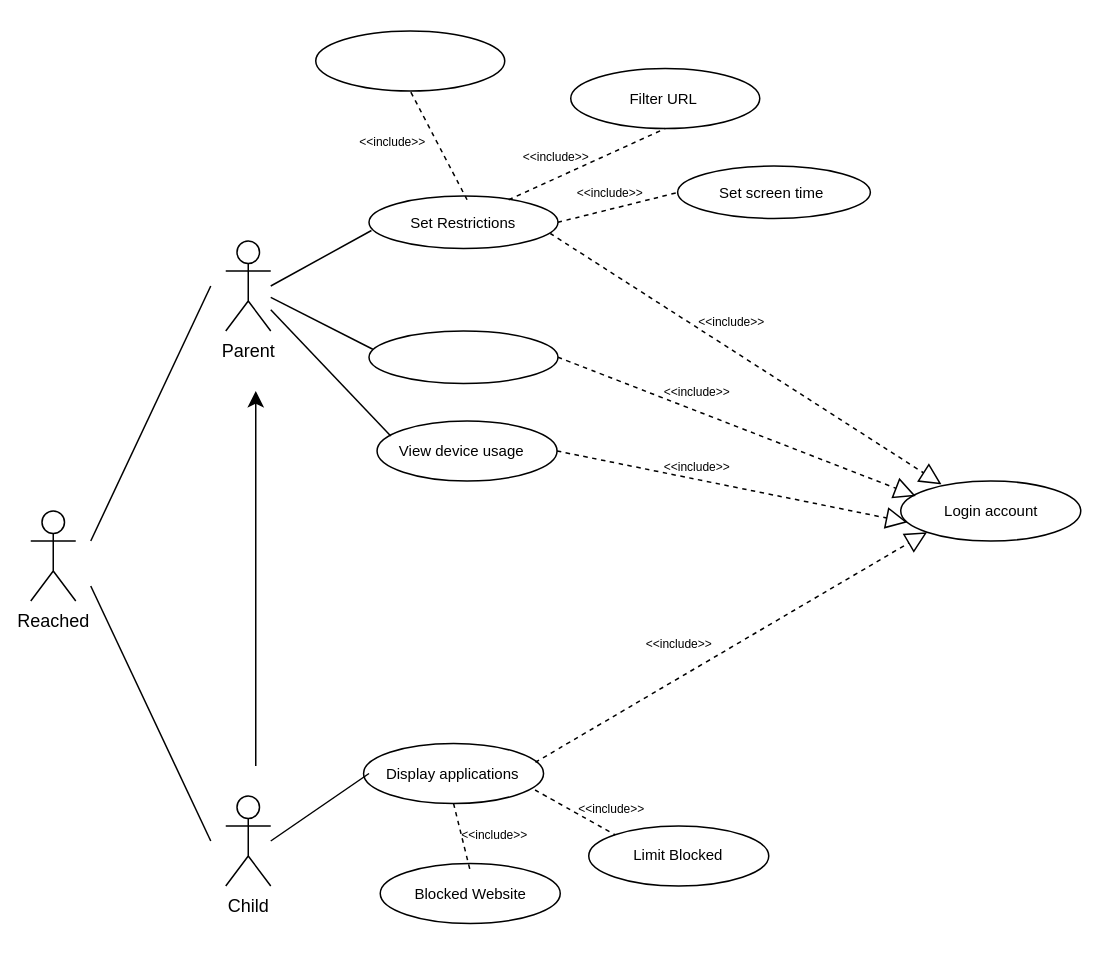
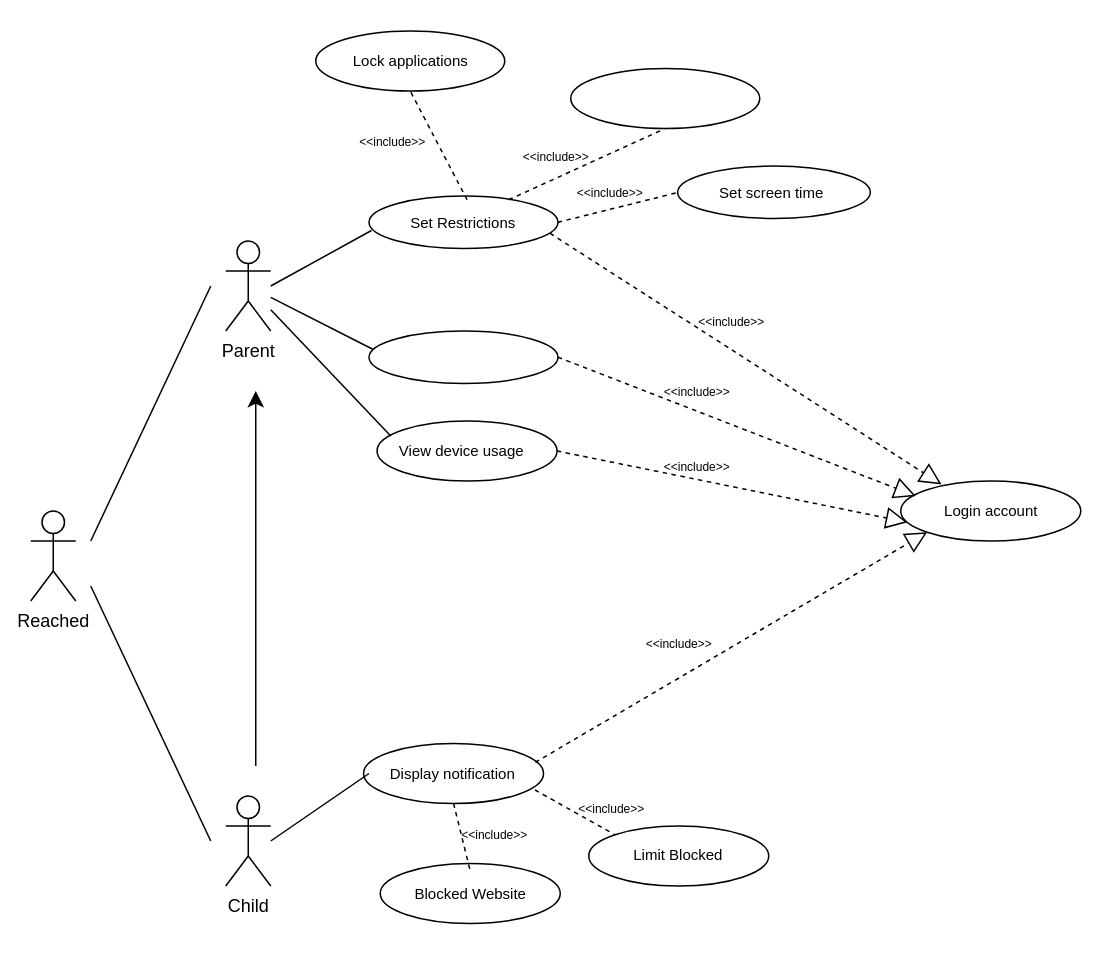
none -> (410, 61)
(665, 98) -> none
(453, 773) -> (453, 773)
